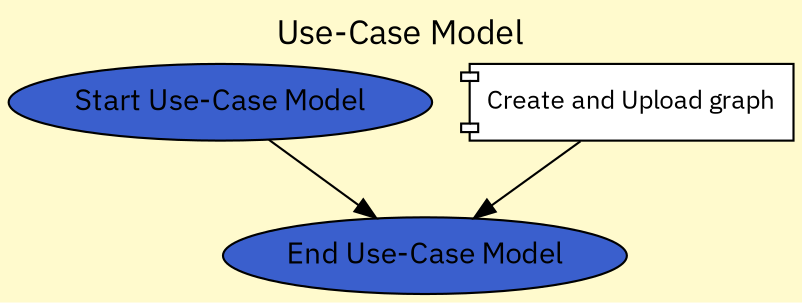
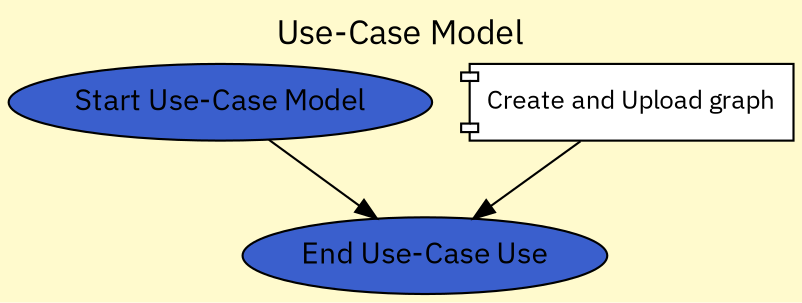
(425, 256) -> (425, 256)
